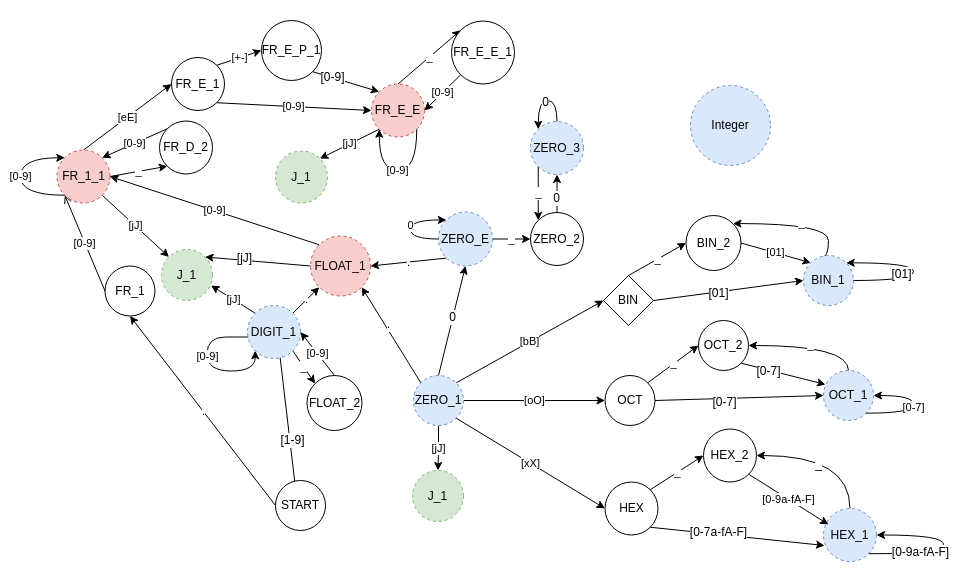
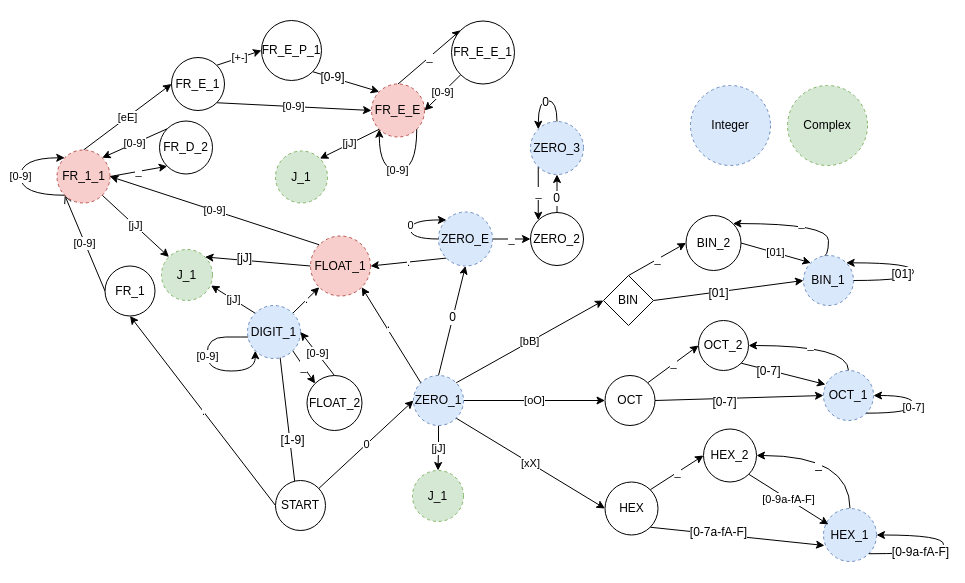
none -> (828, 126)
none -> (364, 447)
